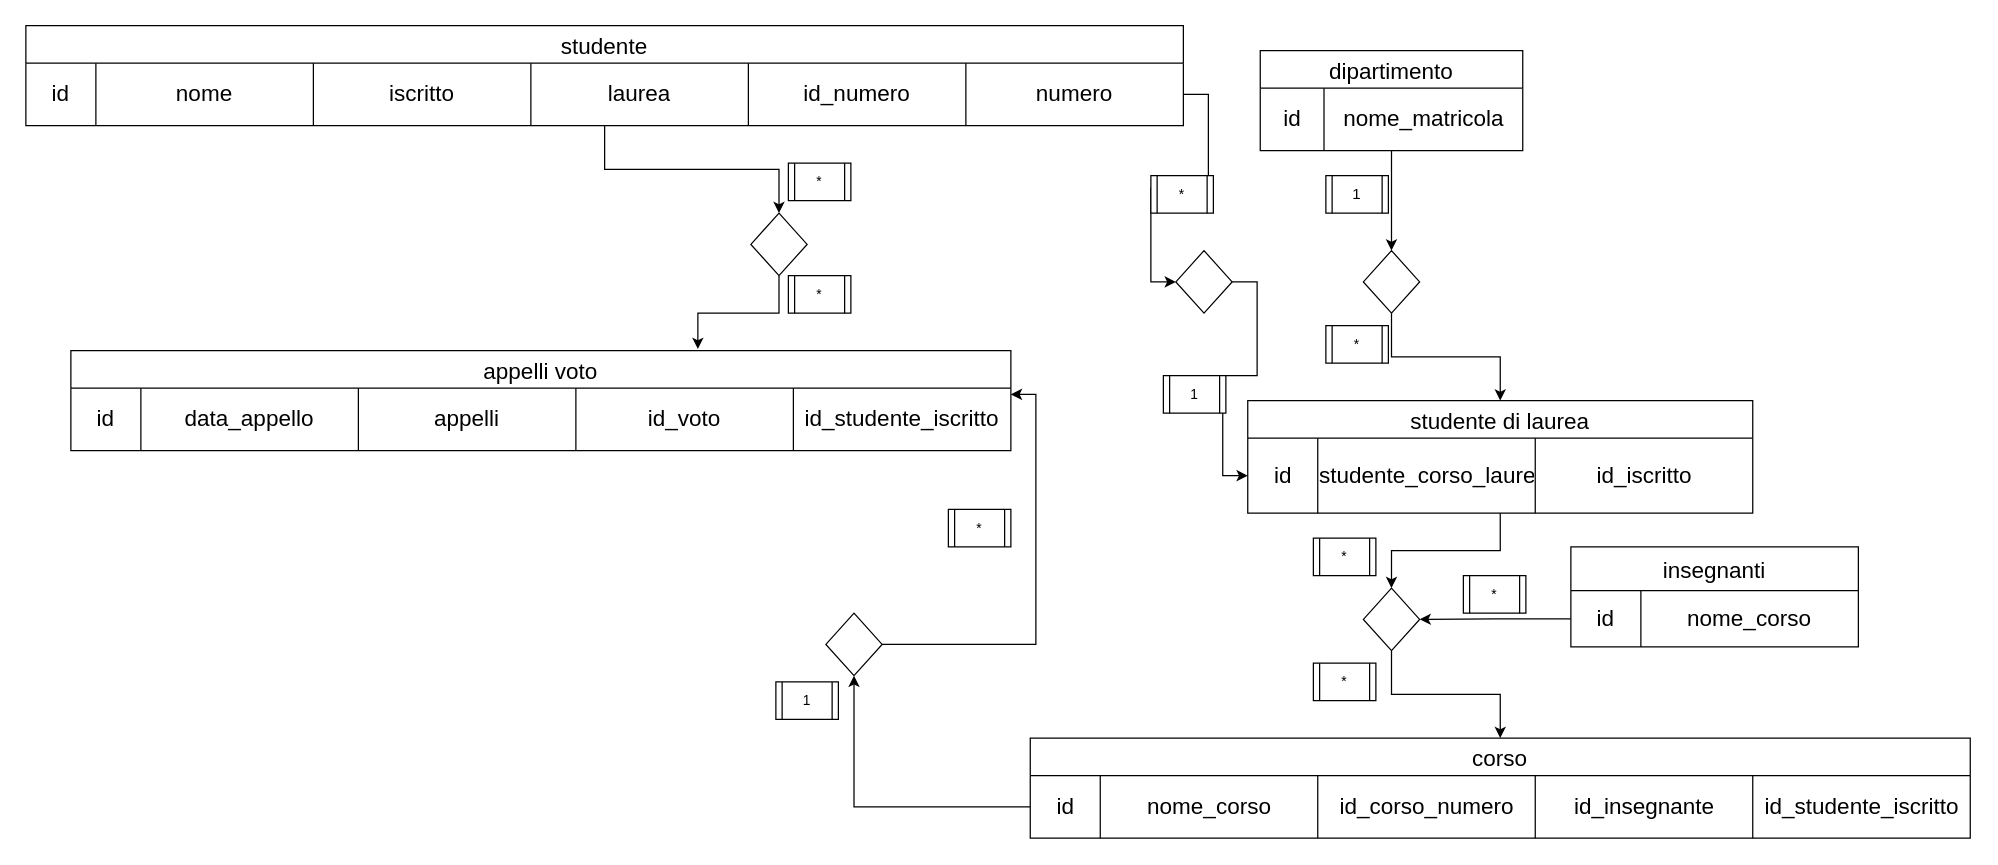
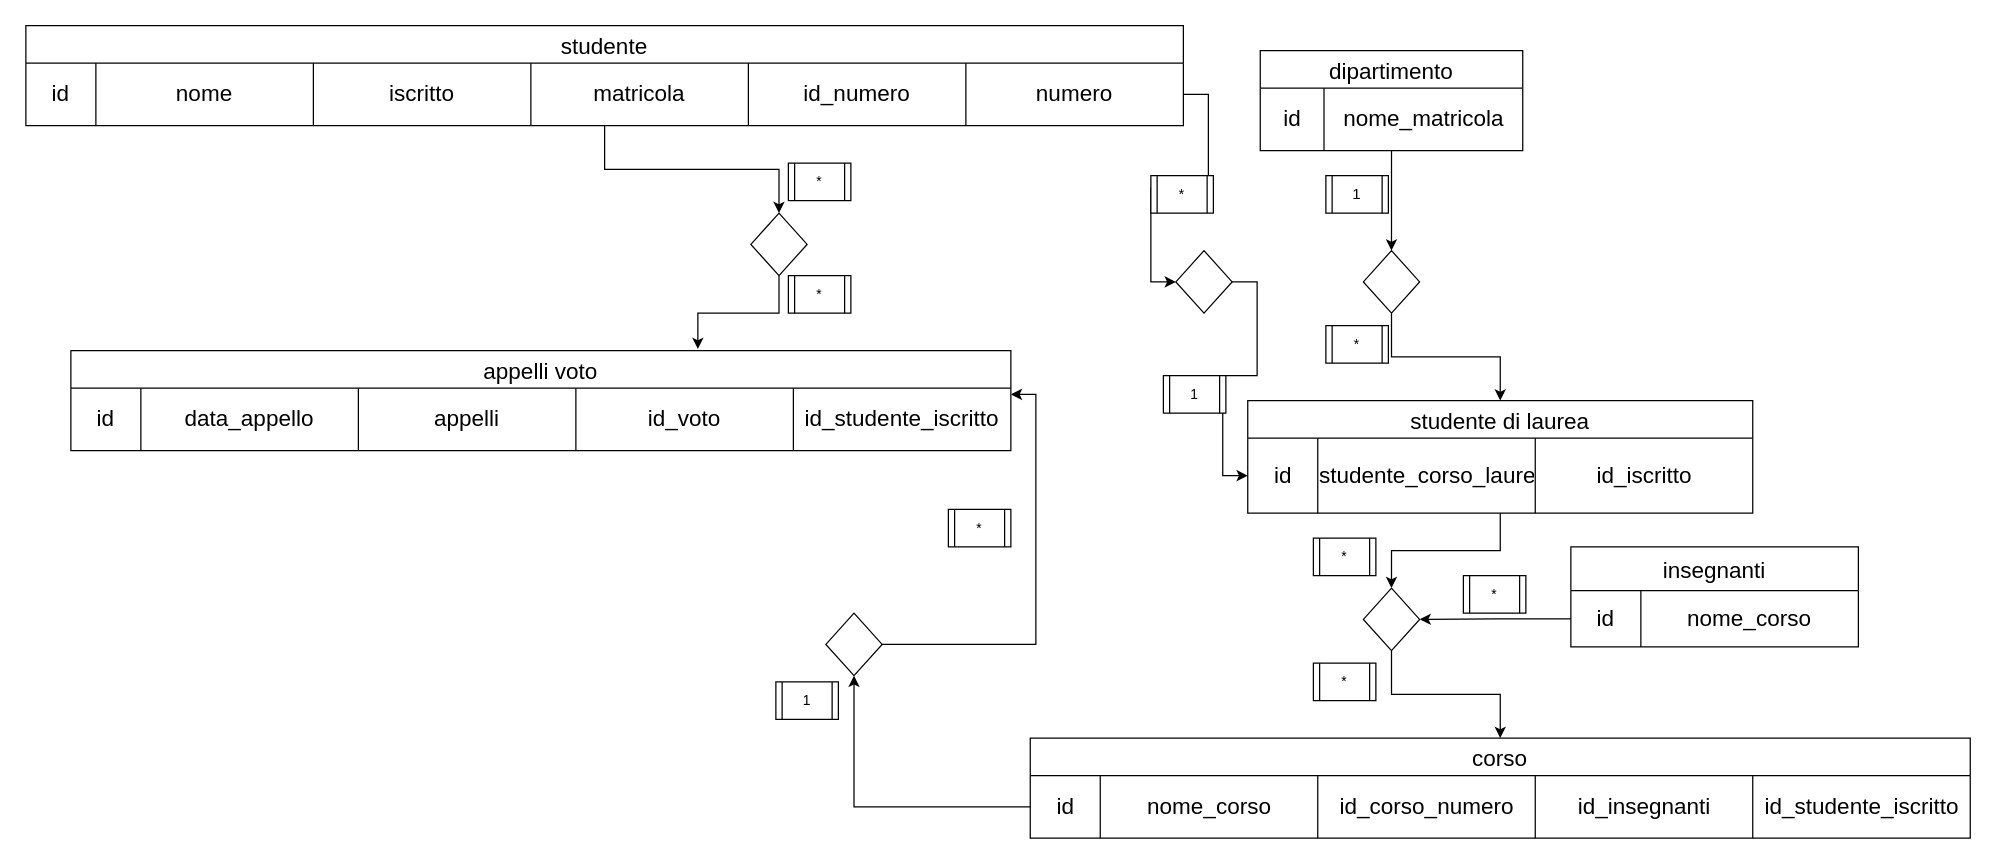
(639, 94) -> (639, 94)
(1644, 807) -> (1644, 807)
